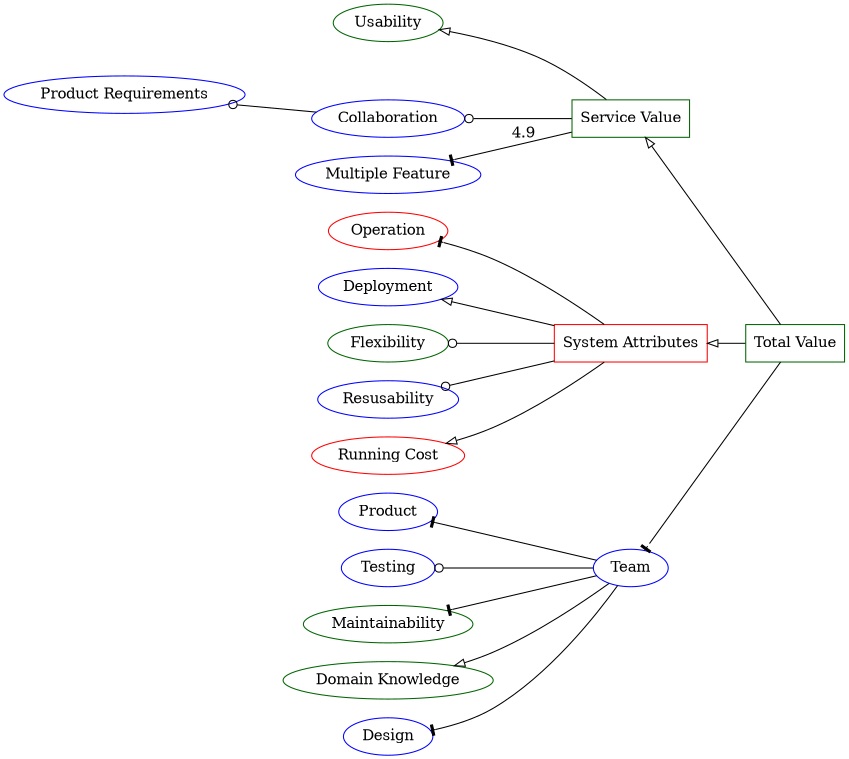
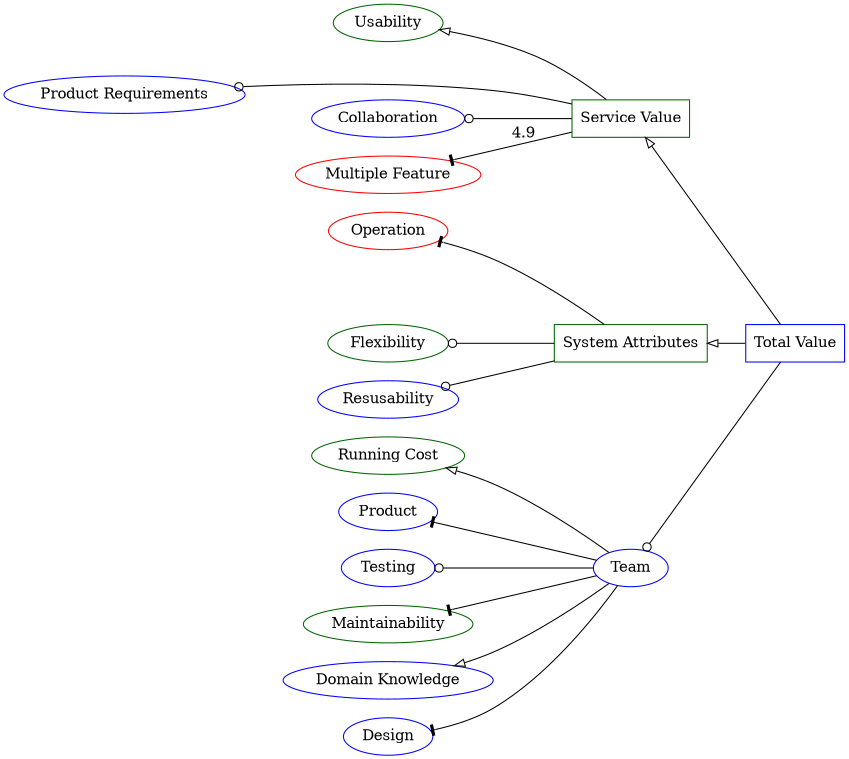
(277, 108) -> (408, 85)
(388, 175) -> (388, 175)
(388, 287) -> none
(631, 343) -> (631, 343)
(795, 343) -> (795, 343)
(533, 407) -> (536, 505)
(715, 453) -> (715, 453)
(388, 456) -> (388, 456)
(388, 680) -> (388, 680)
